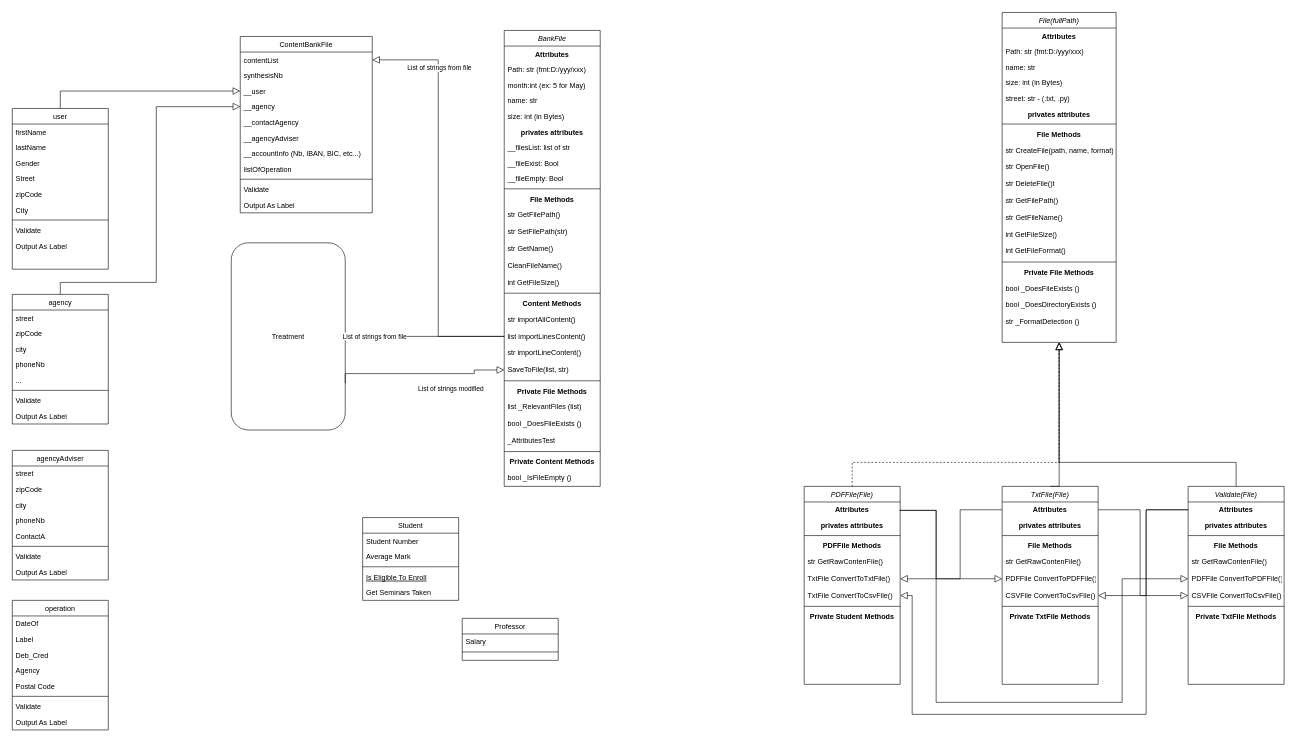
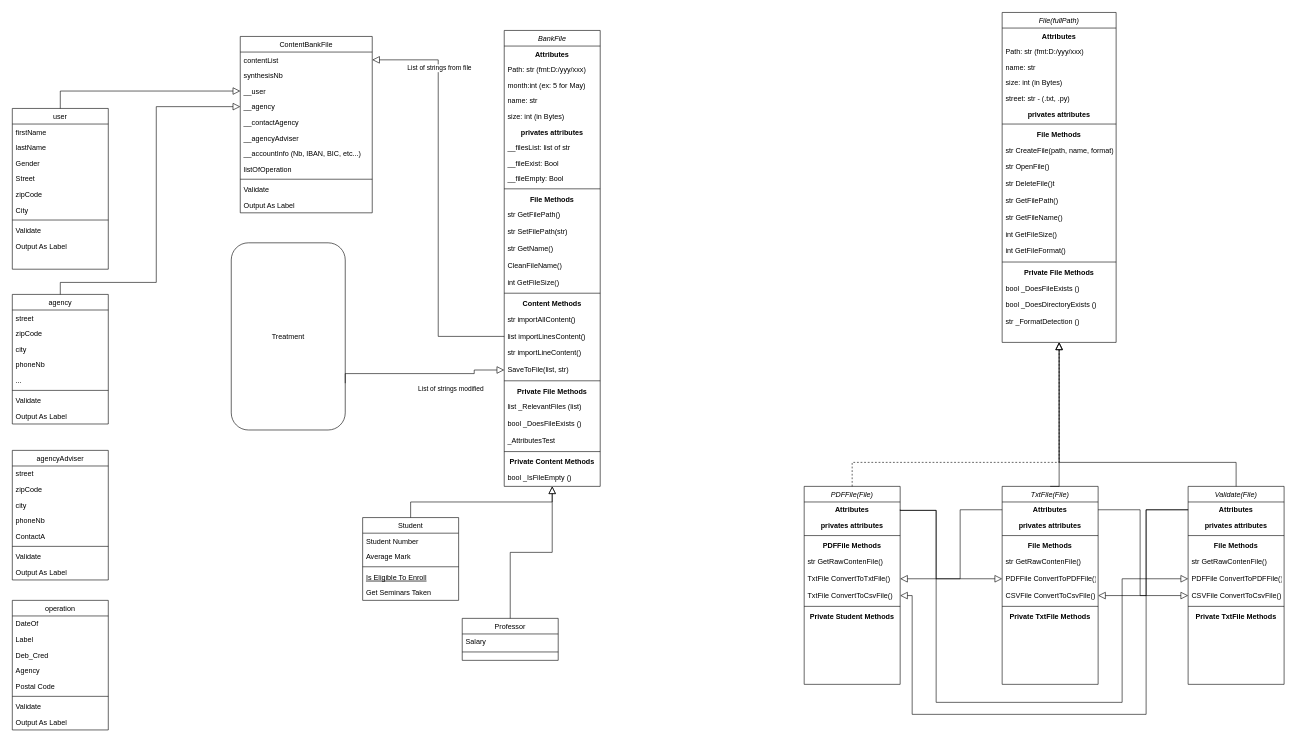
(395, 336) -> none
none -> (411, 509)
none -> (522, 552)
